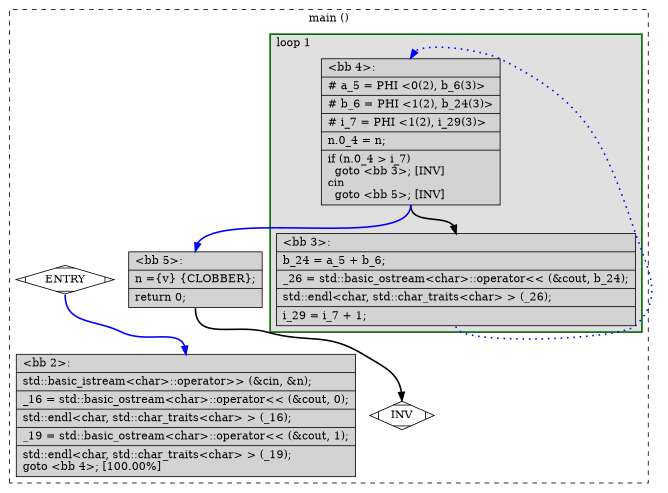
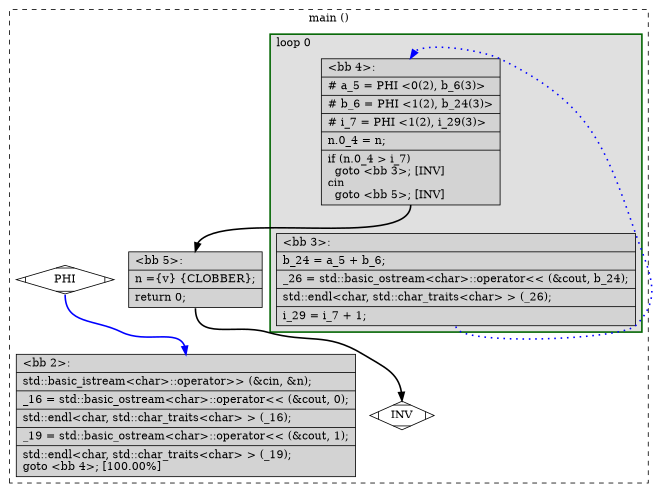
(294, 43) -> (294, 43)
(429, 219) -> none
(307, 228) -> (307, 228)
(65, 280) -> (65, 280)
